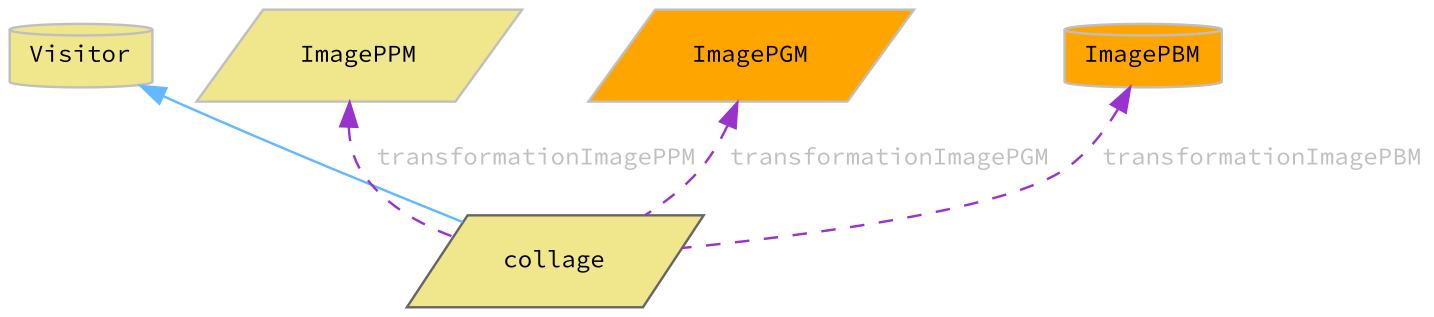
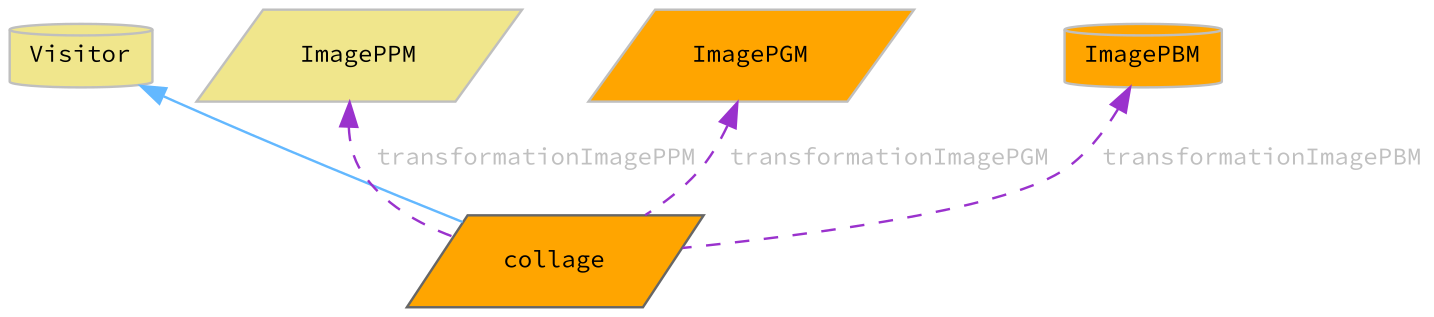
(555, 261) -> (555, 261)
